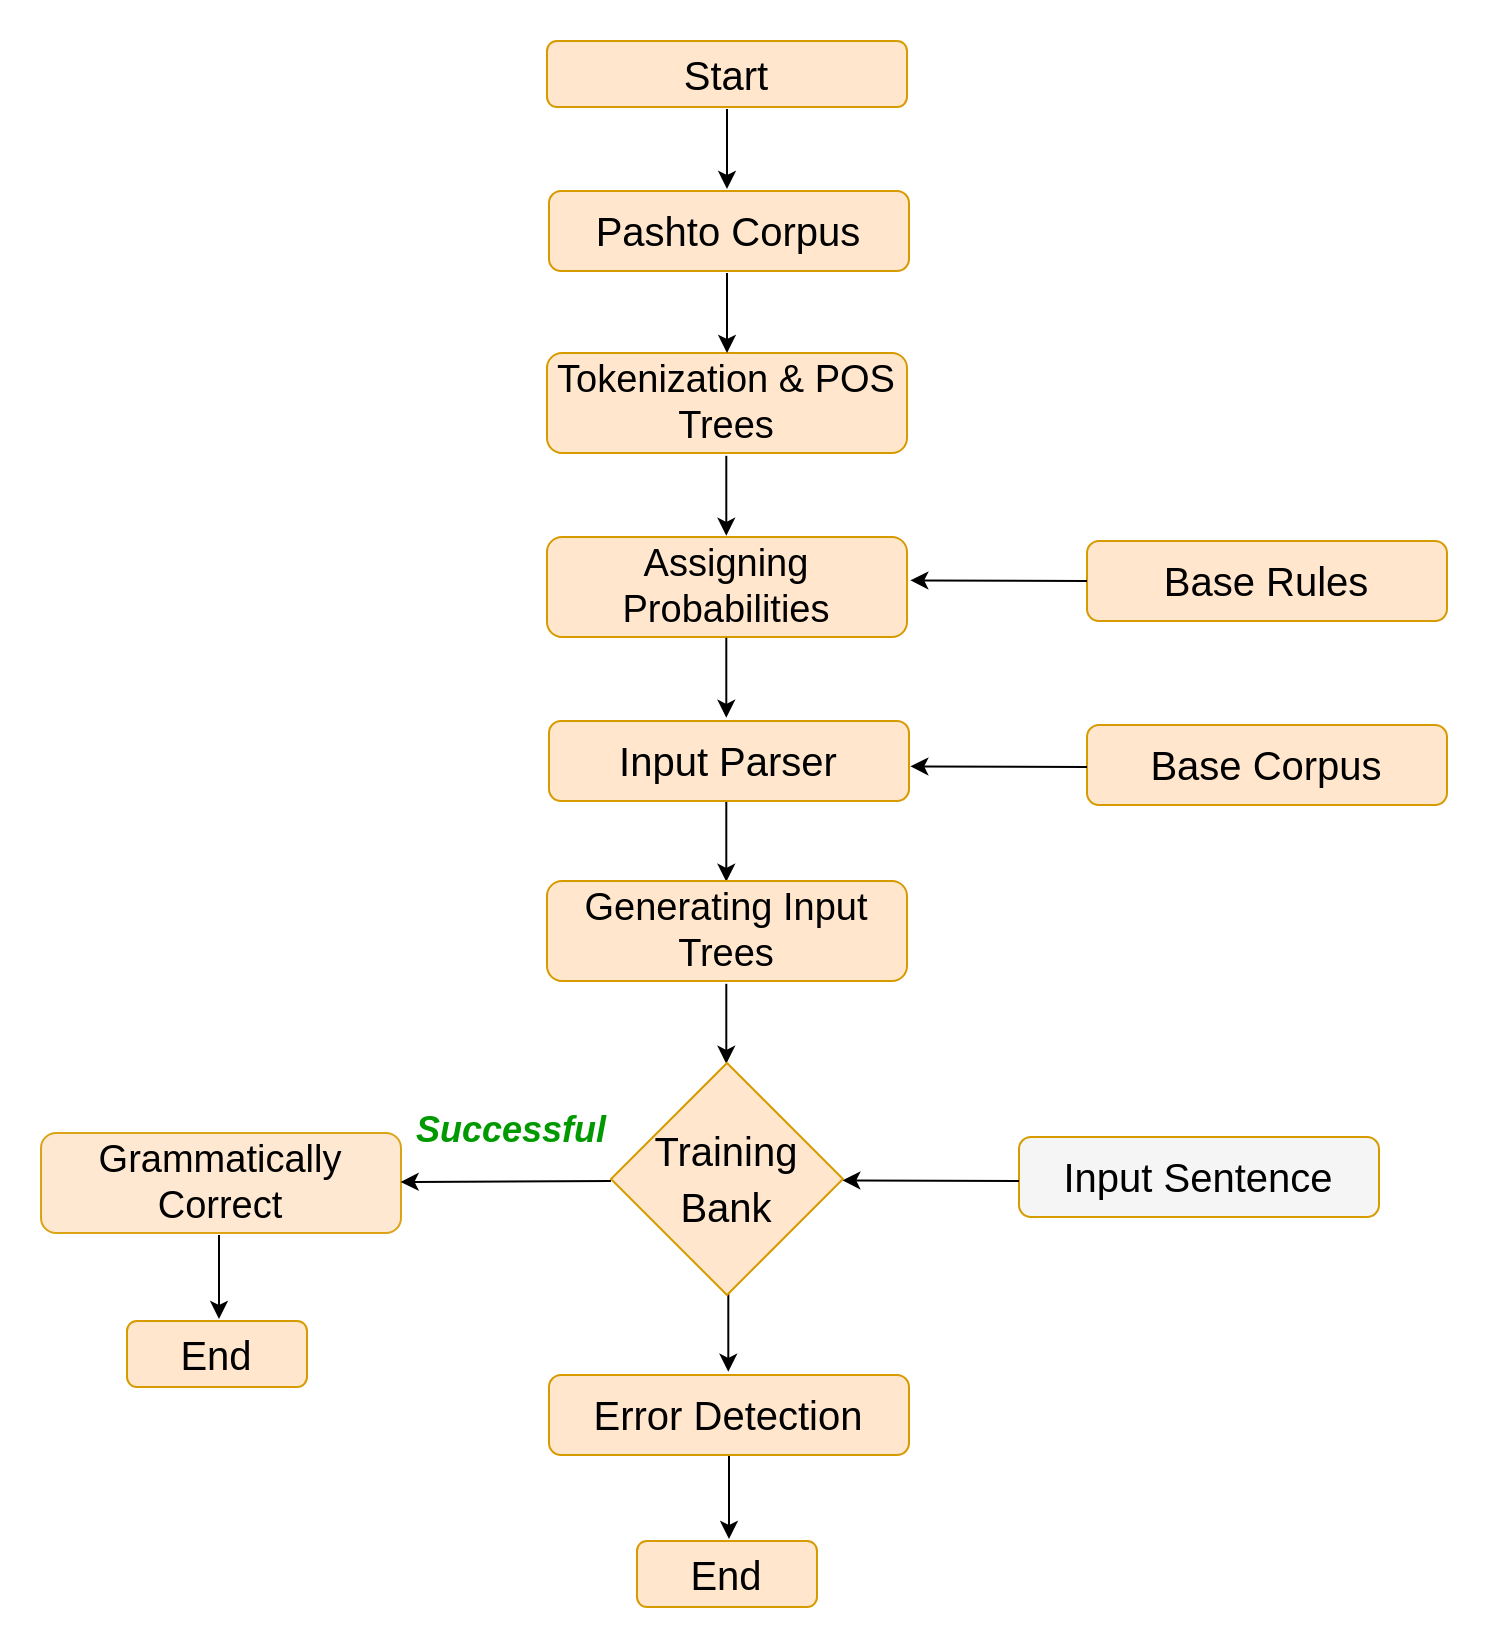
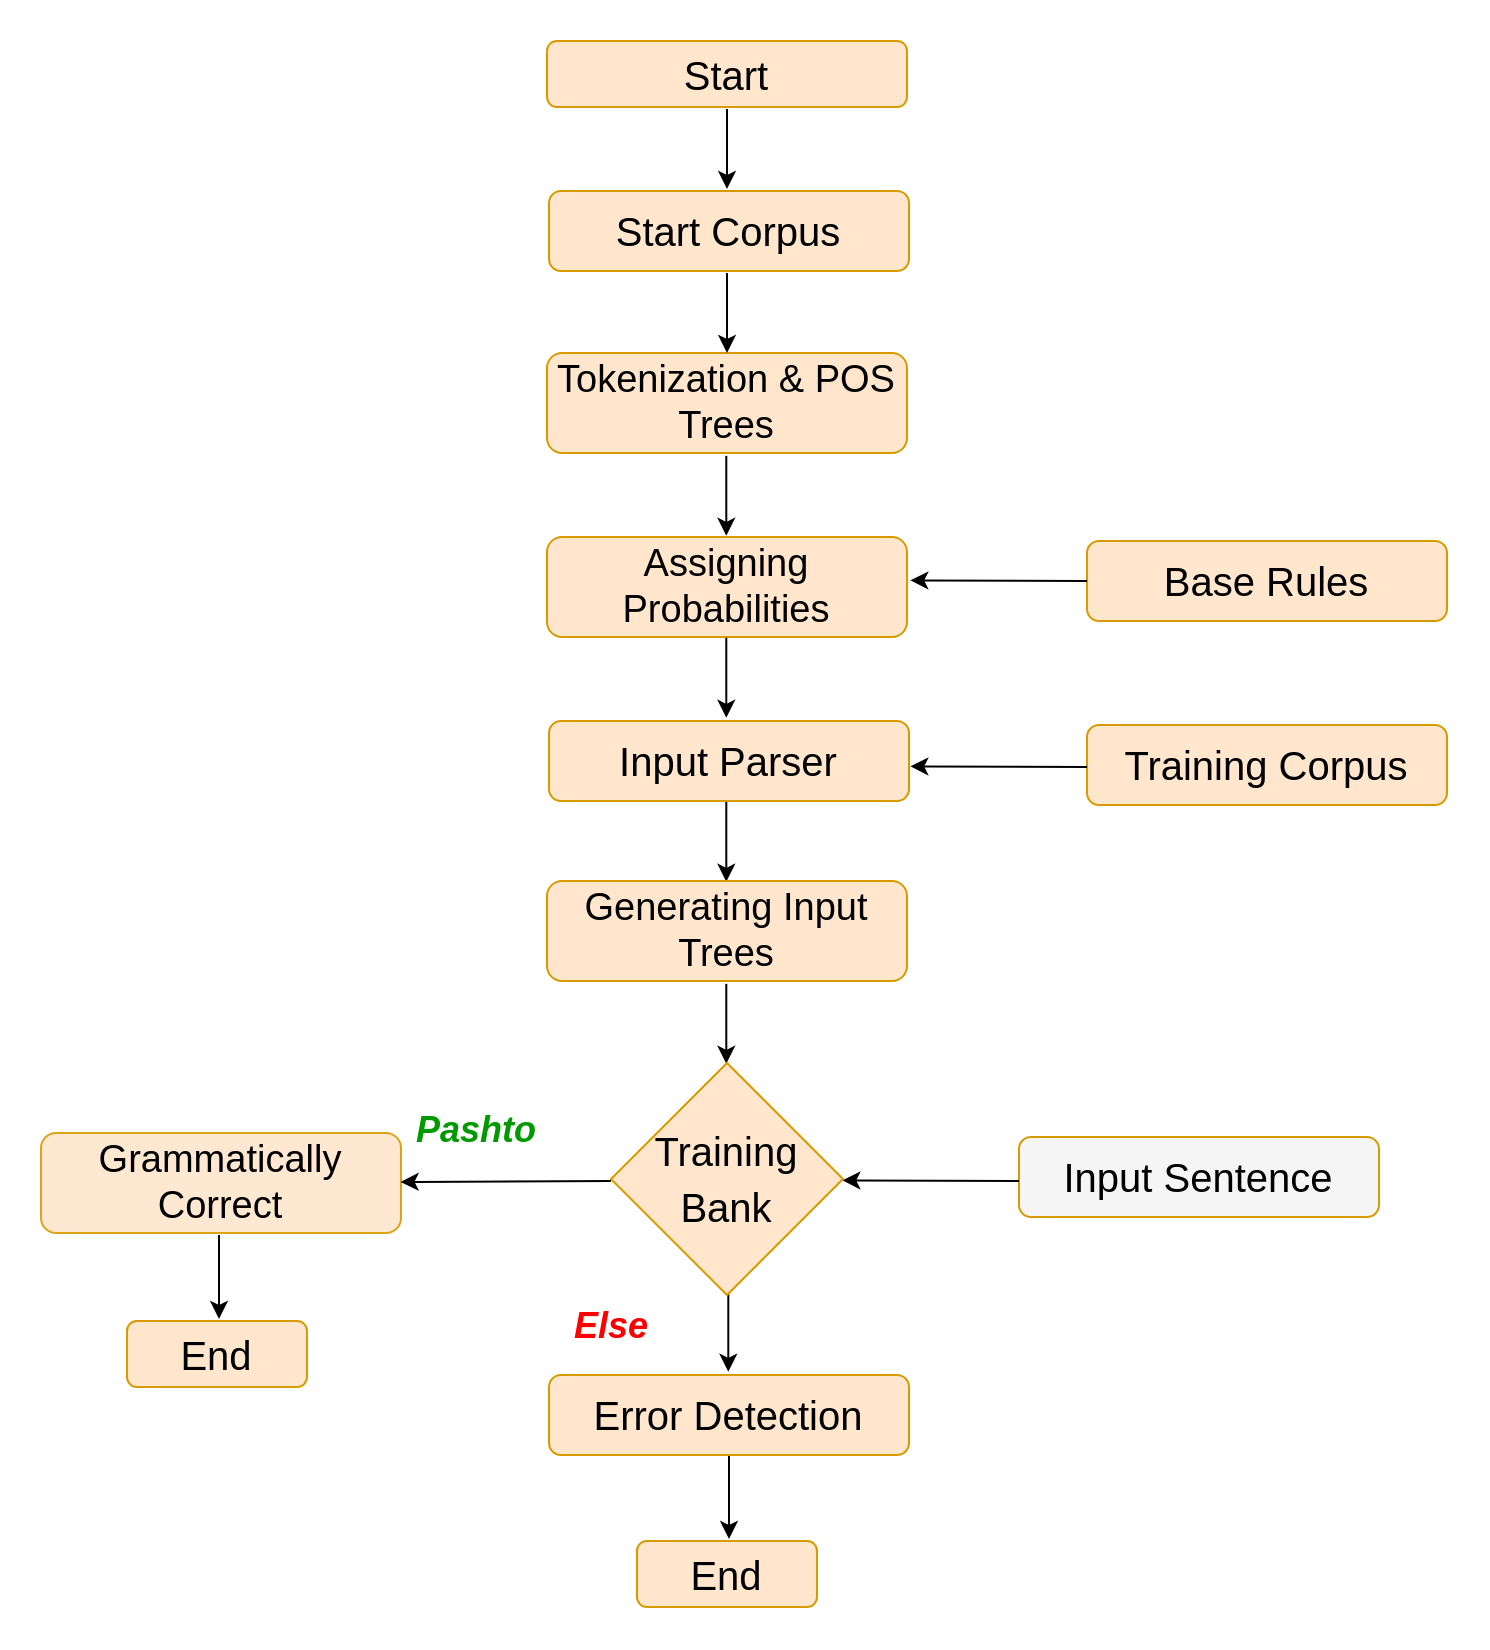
(729, 231) -> (729, 231)
(1267, 765) -> (1267, 765)
(481, 1125) -> (457, 1125)
none -> (621, 1321)
